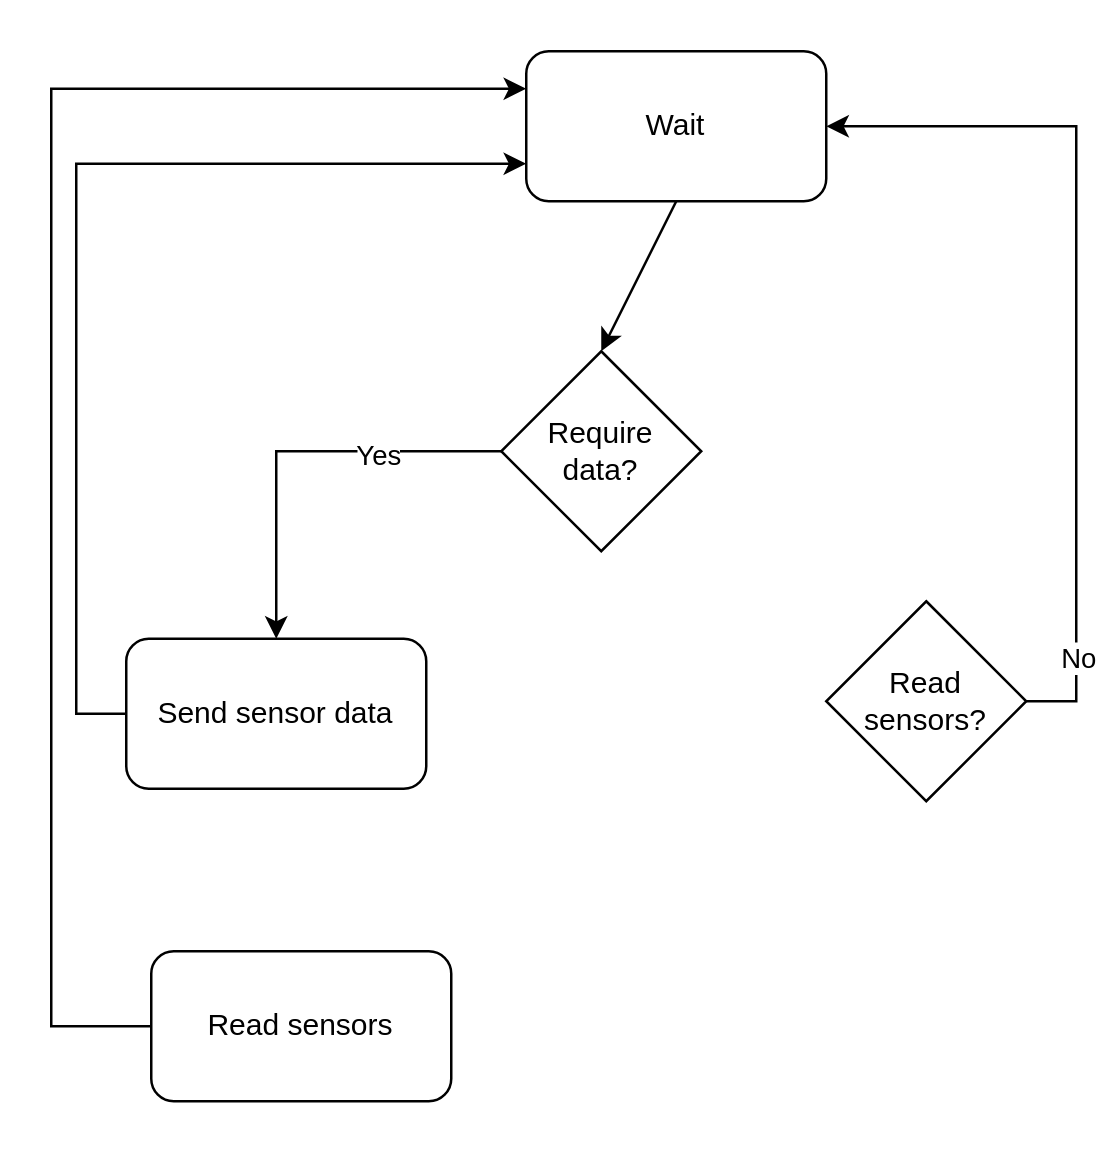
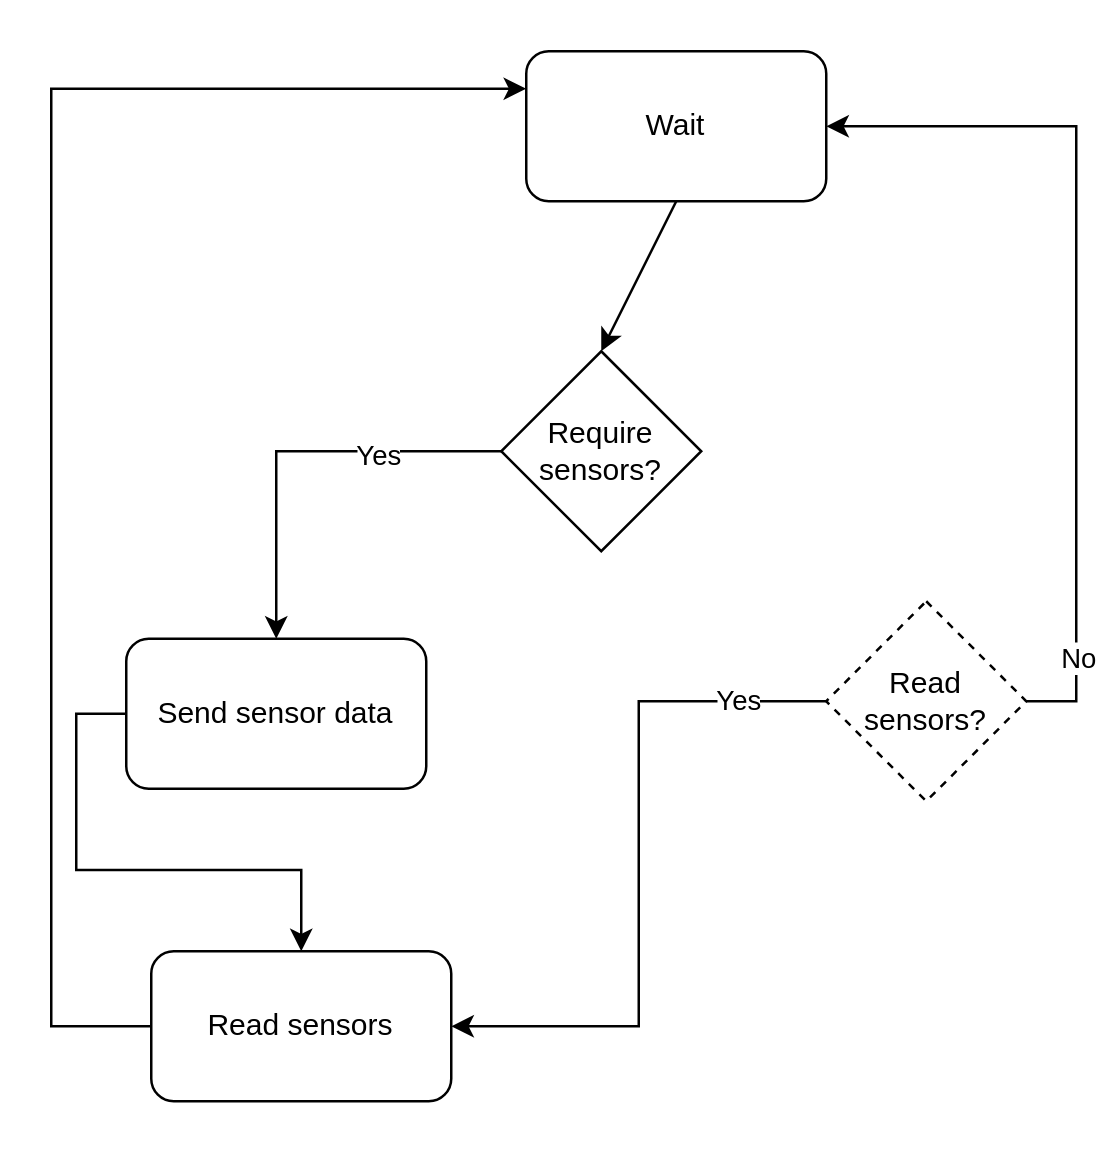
(76, 224) -> (141, 870)
(601, 451) -> (601, 451)
(926, 701) -> (926, 701)
none -> (639, 856)
